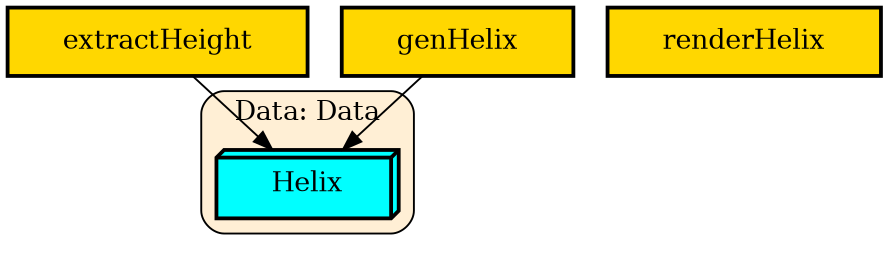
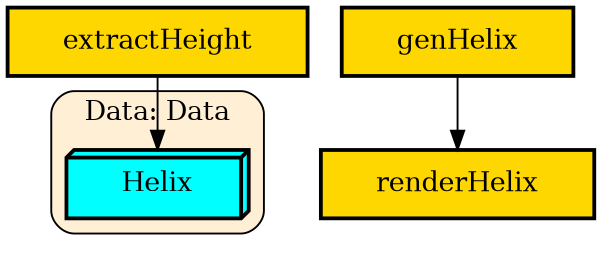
(390, 107) -> (458, 103)
